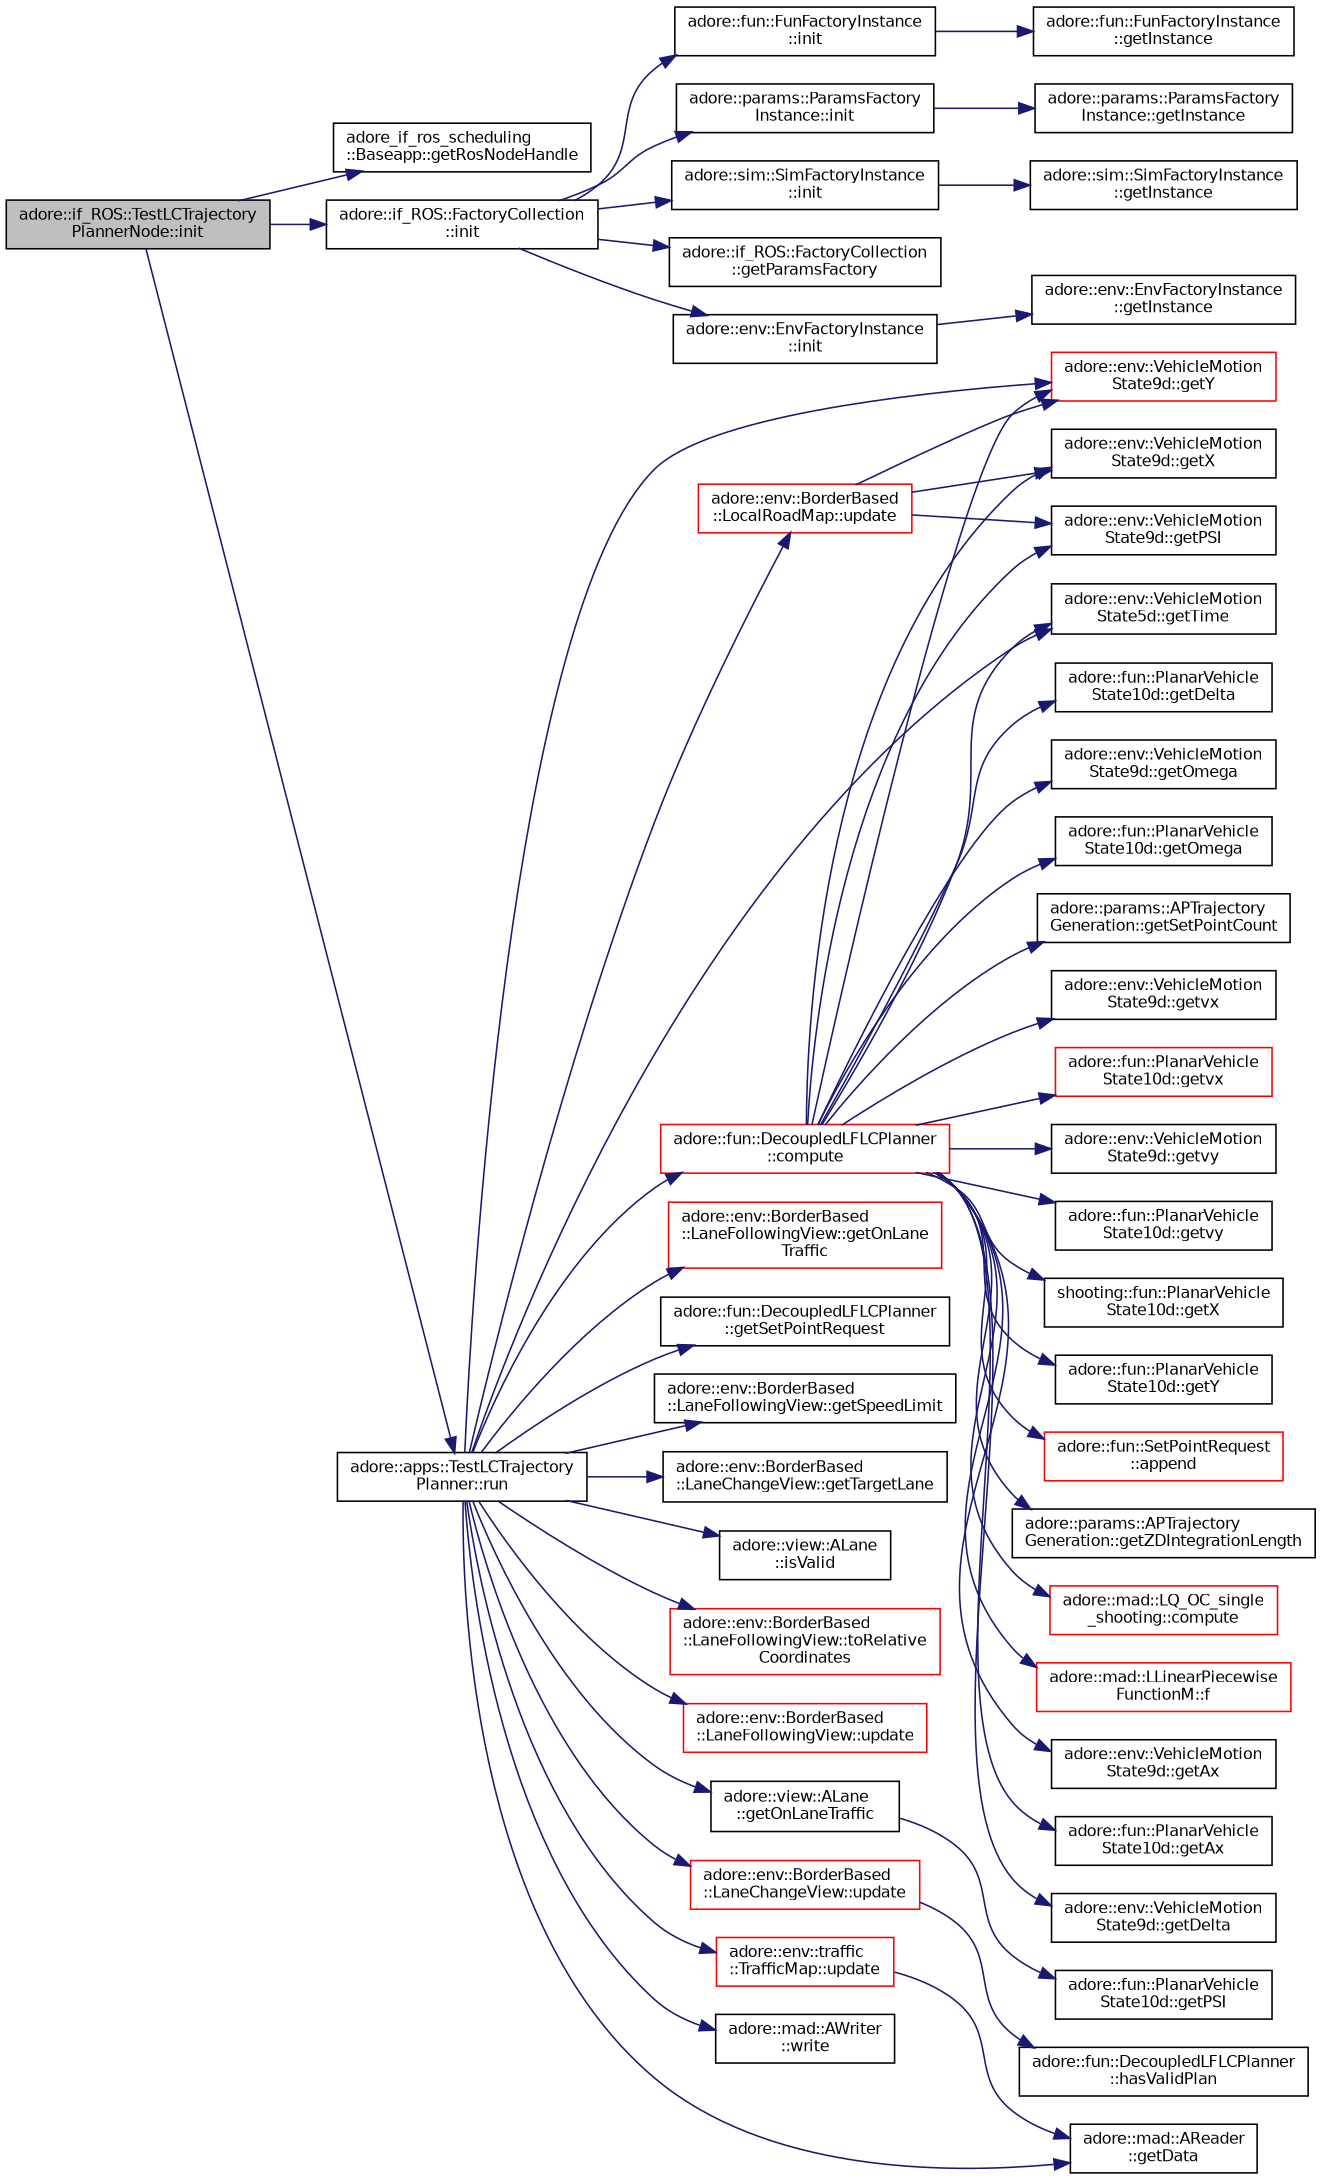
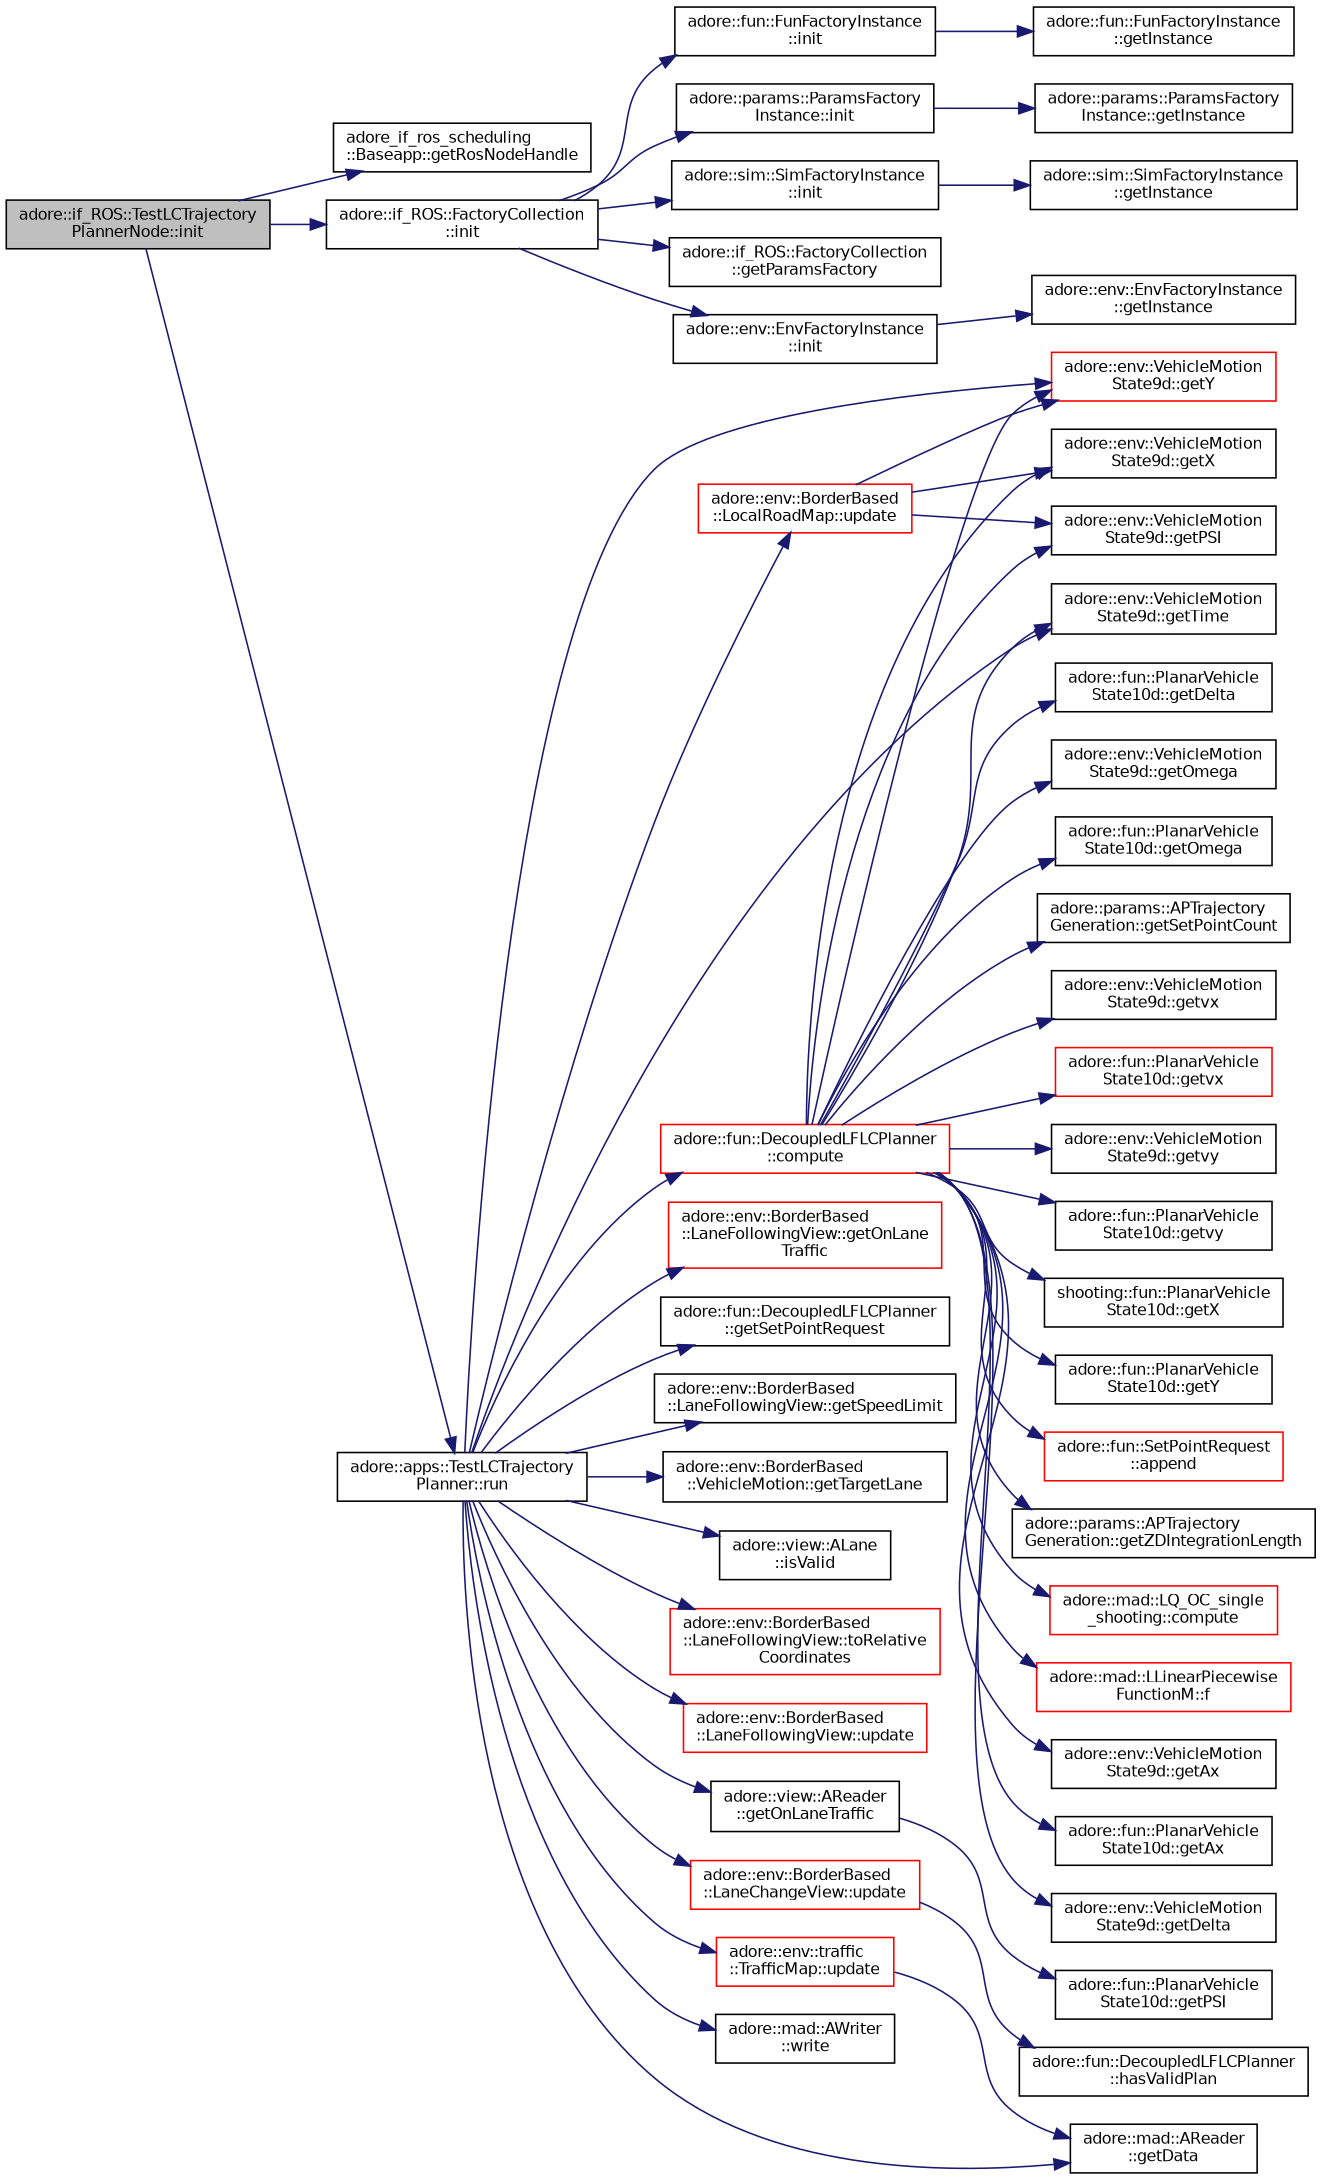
(1164, 609) -> (1164, 609)
(805, 1477) -> (805, 1477)
(805, 1807) -> (805, 1807)
